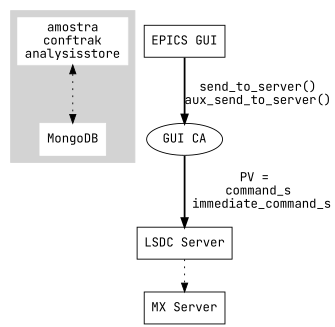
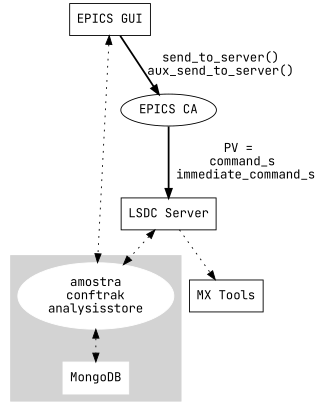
(73, 41) -> (96, 296)
(185, 139) -> (169, 110)
none -> (103, 149)
none -> (139, 247)
(185, 308) -> (226, 296)
